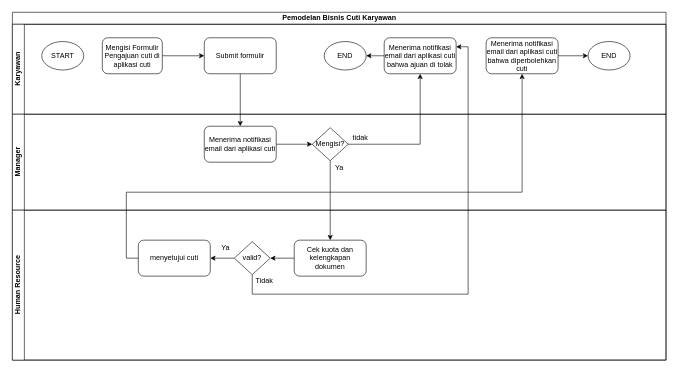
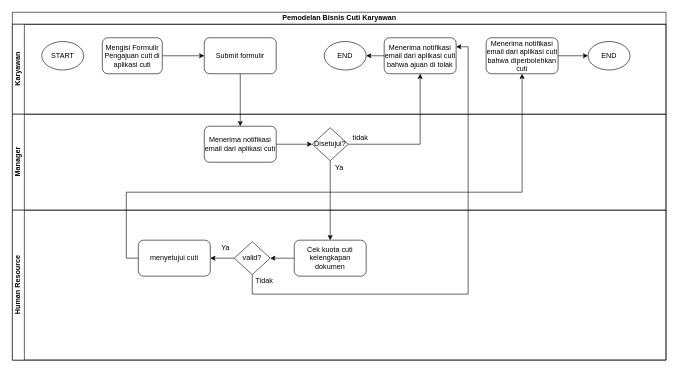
(330, 144) -> (330, 144)
(330, 258) -> (330, 258)
